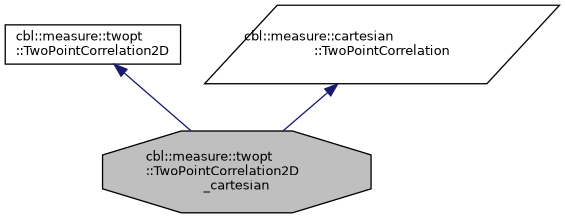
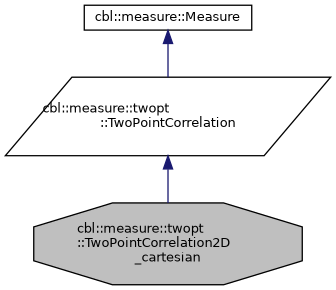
none -> (168, 18)
(93, 44) -> none
(382, 44) -> (168, 116)
